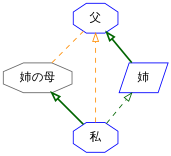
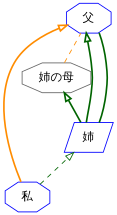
none -> (107, 78)
(96, 82) -> (5, 94)
(71, 111) -> (75, 111)
